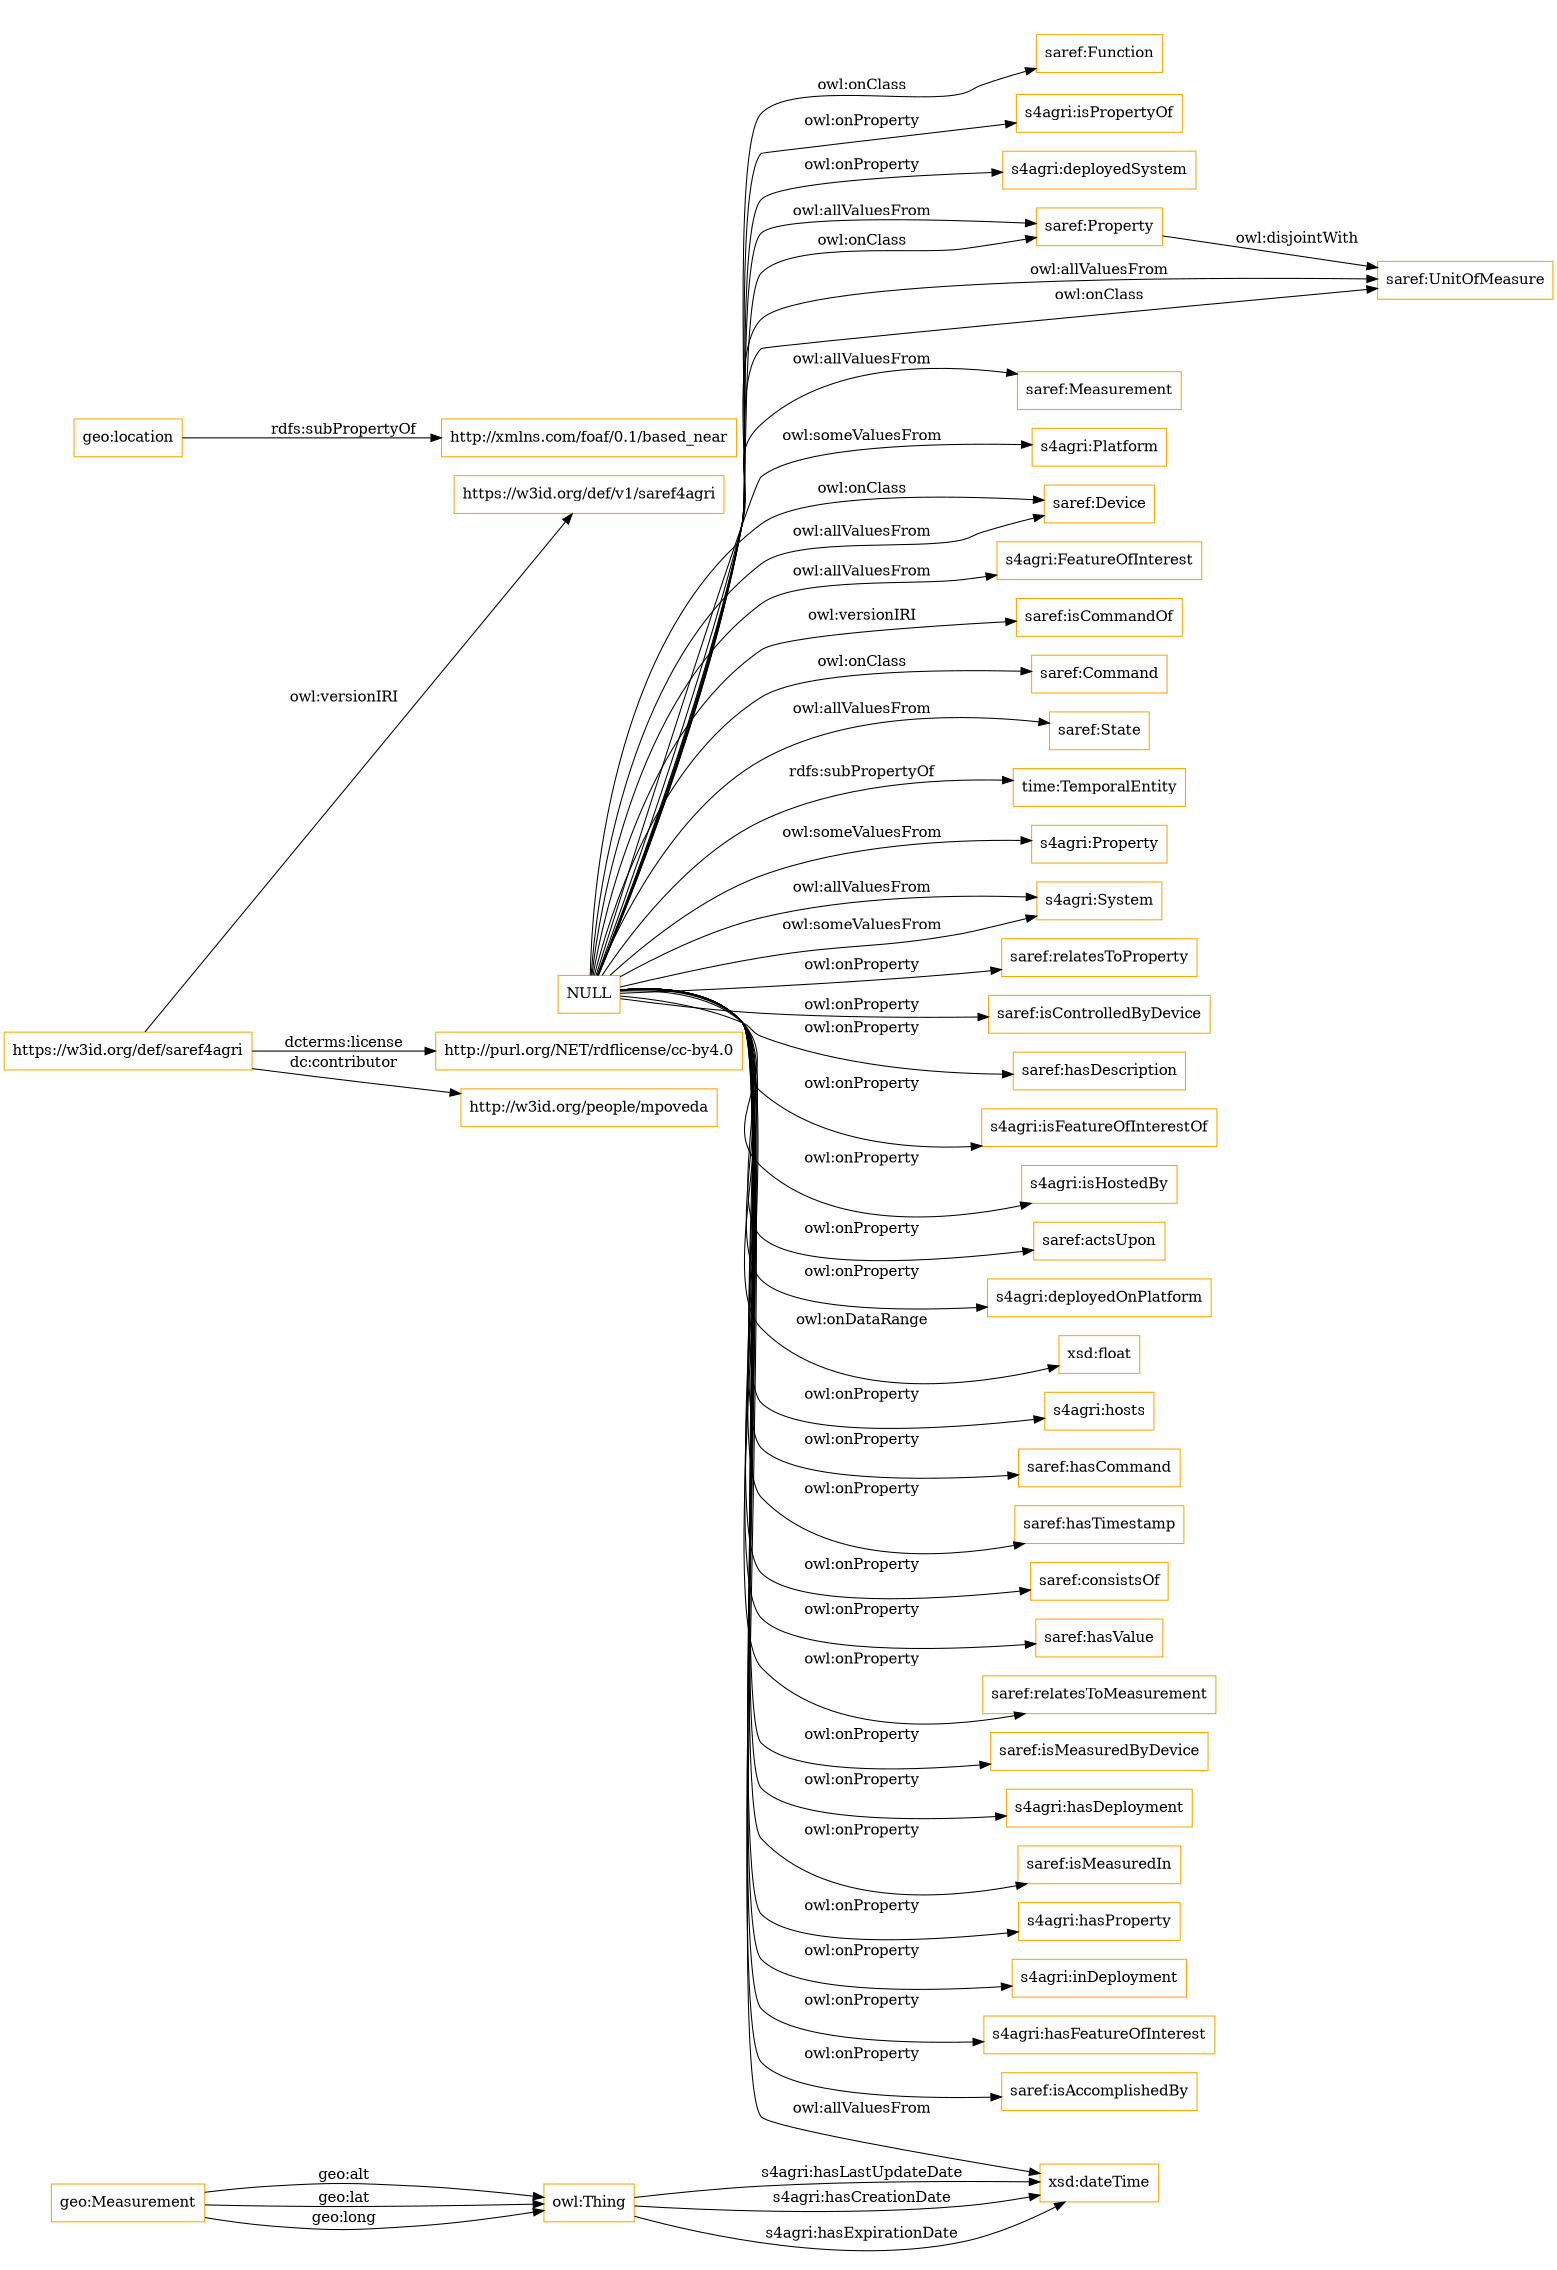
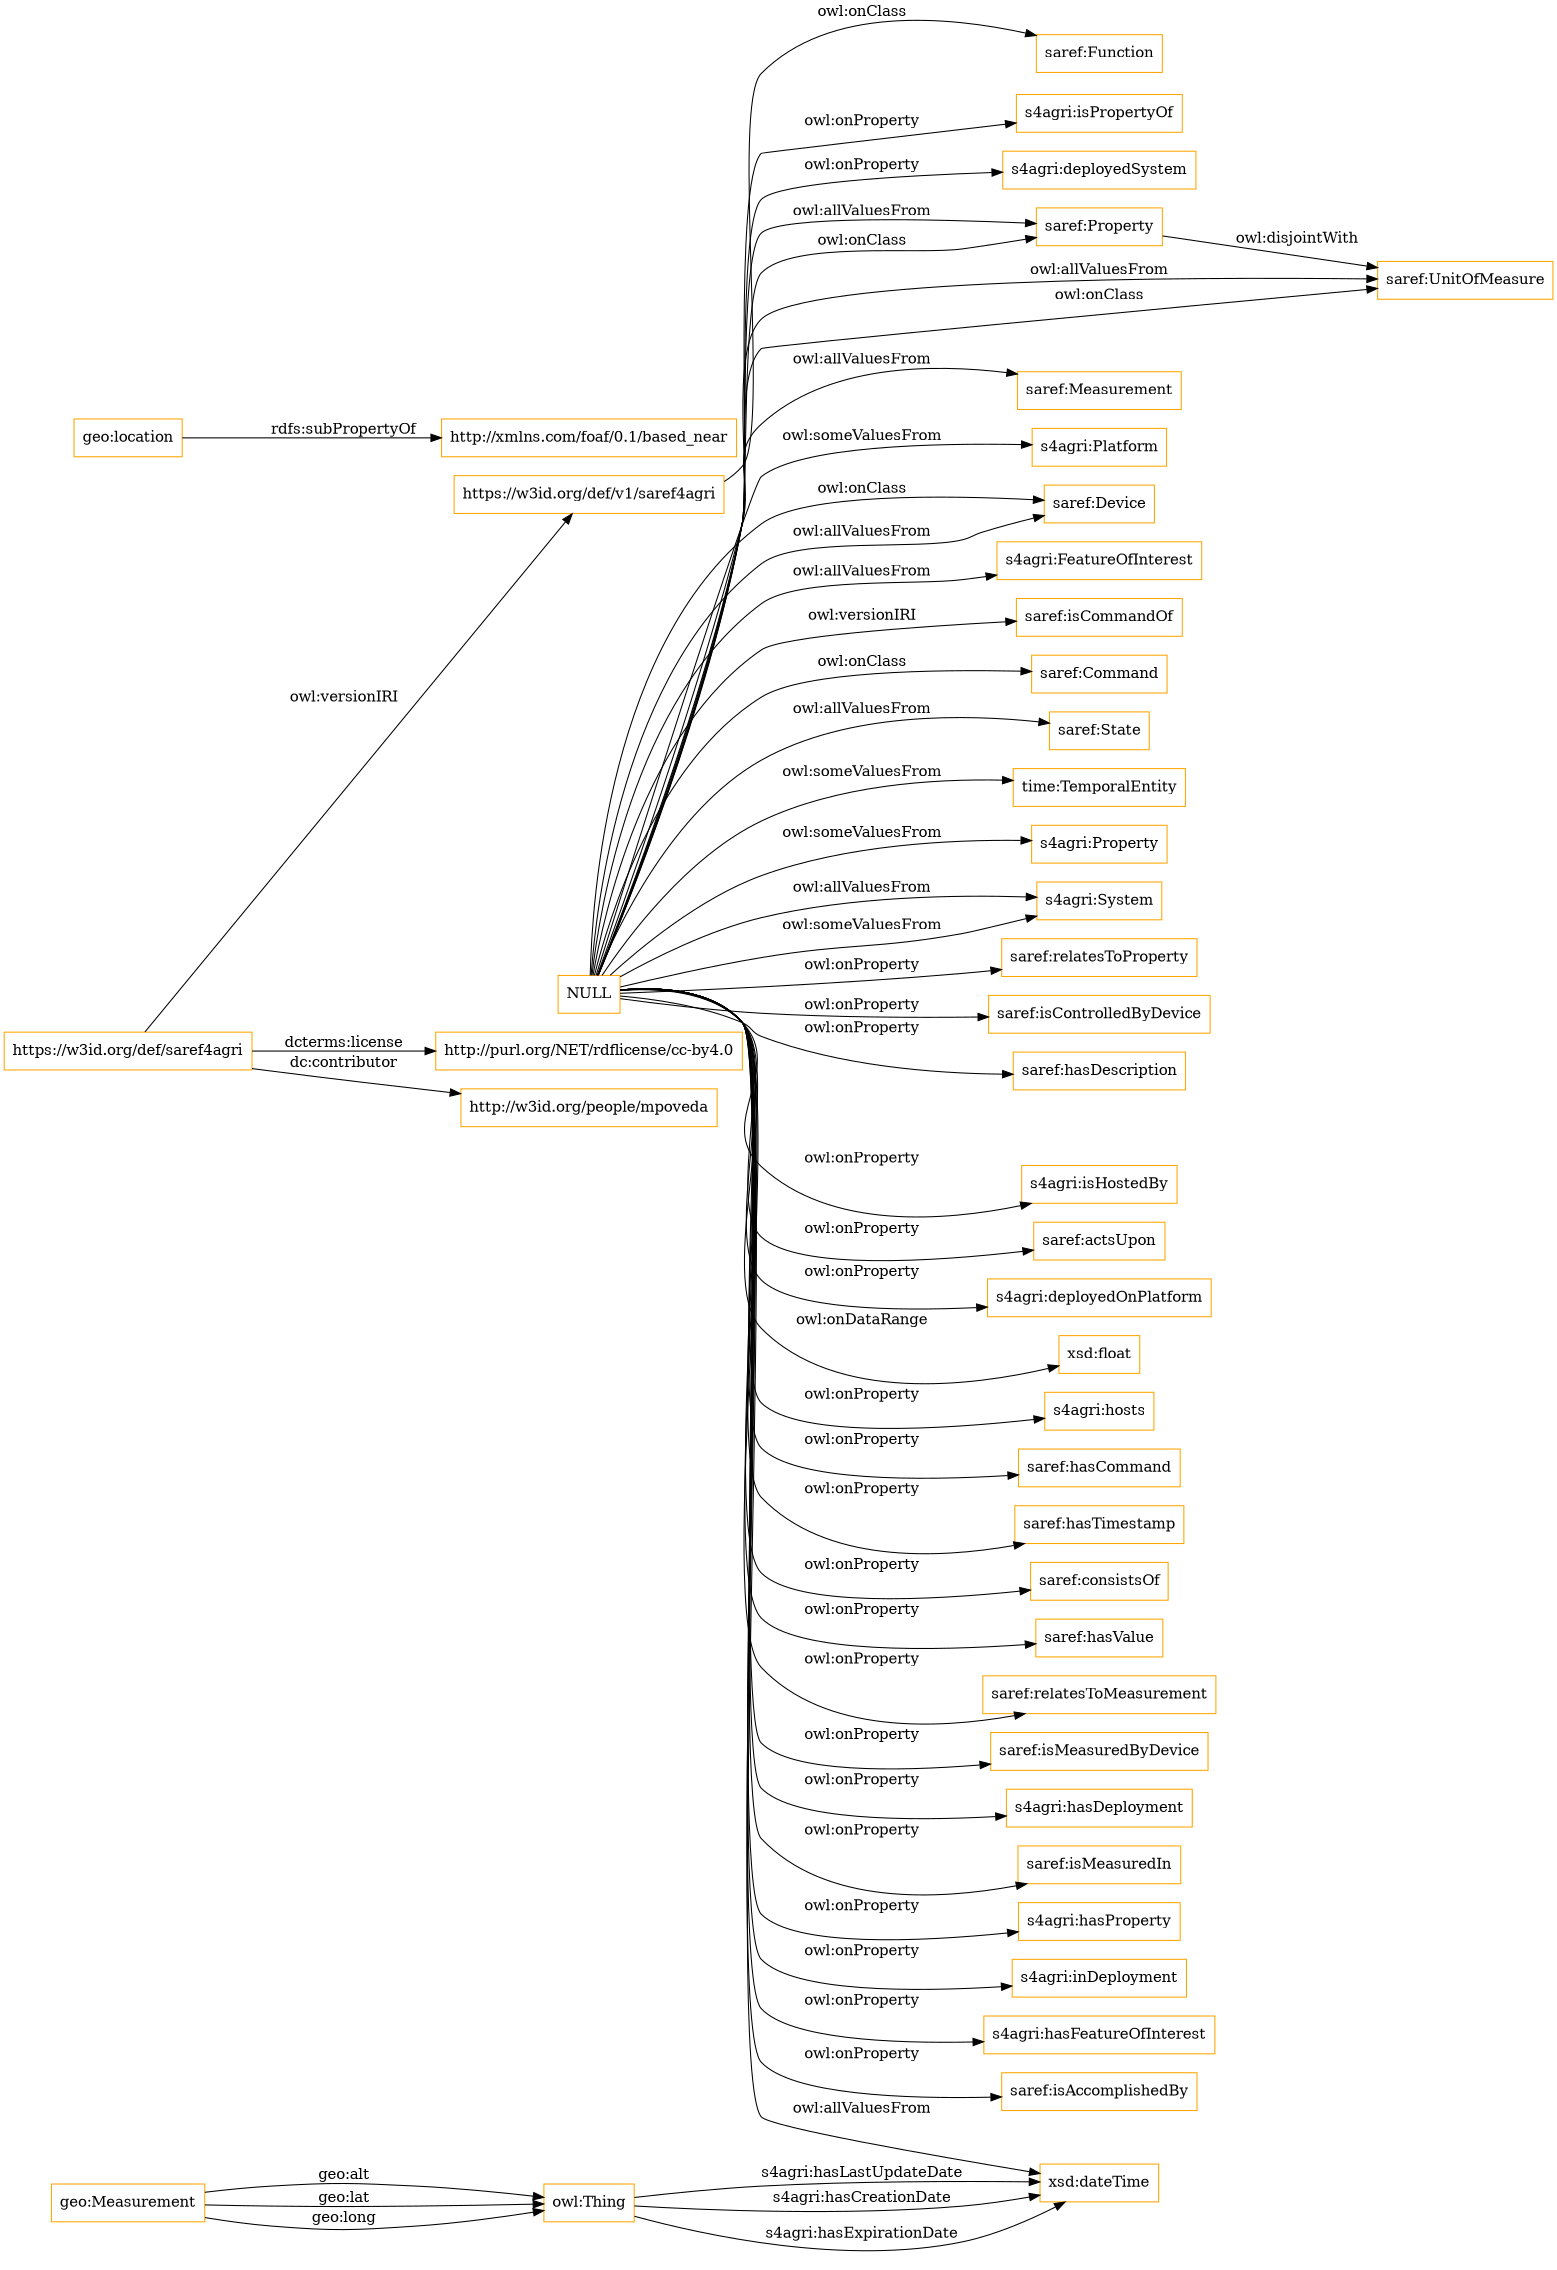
(749, 158) -> (749, 143)
(862, 772) -> (862, 772)
(1099, 1128) -> none
